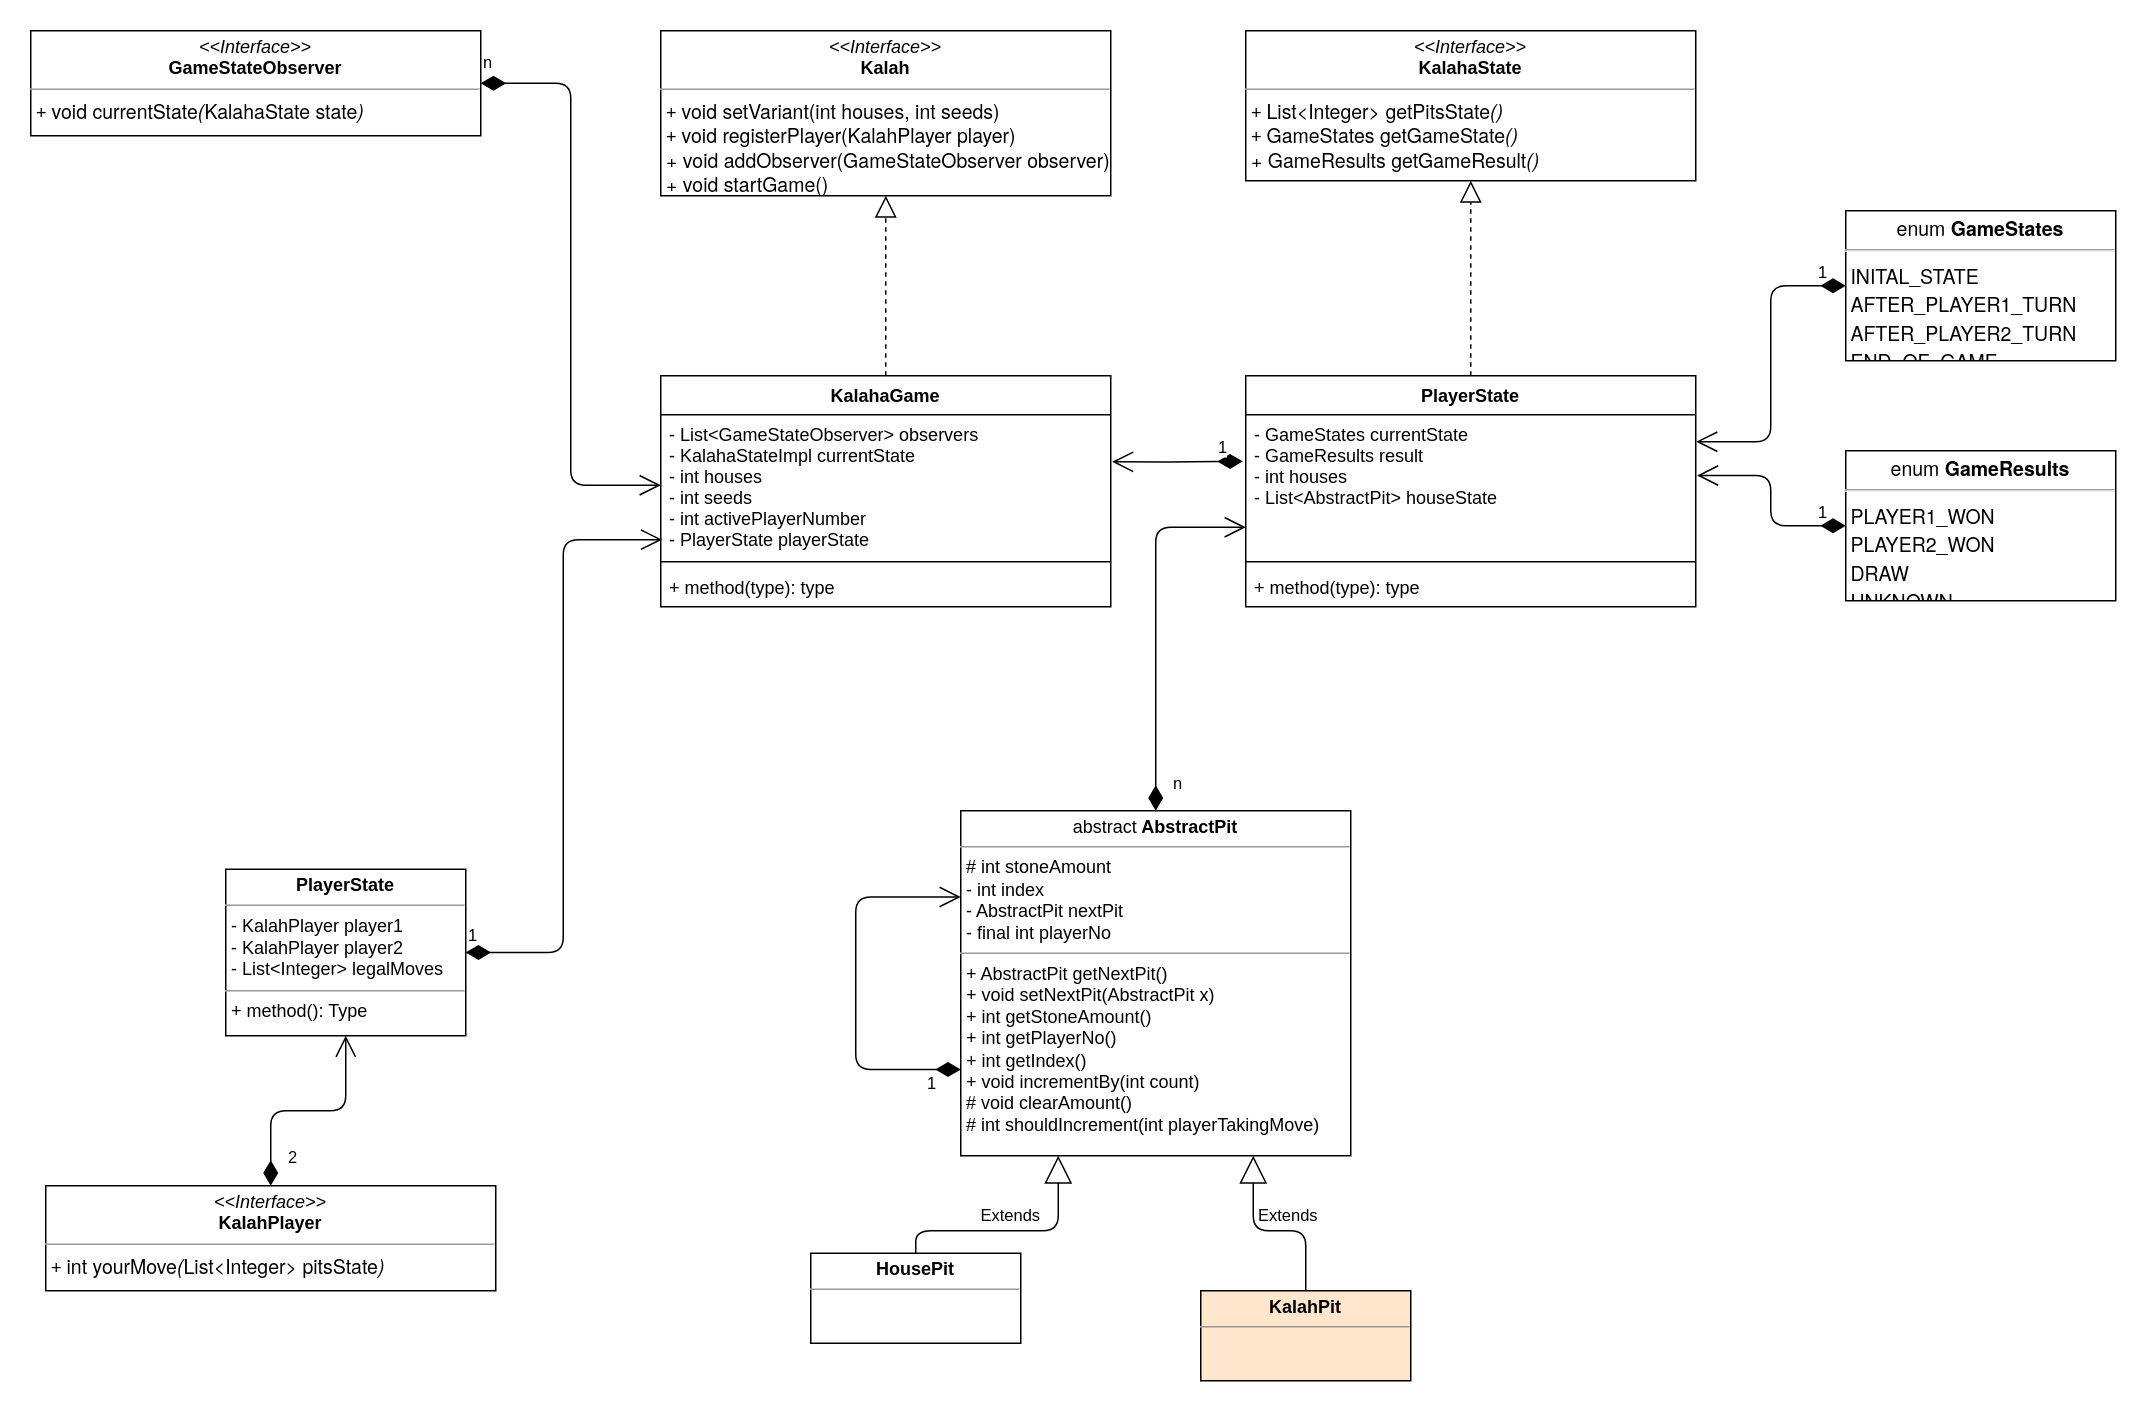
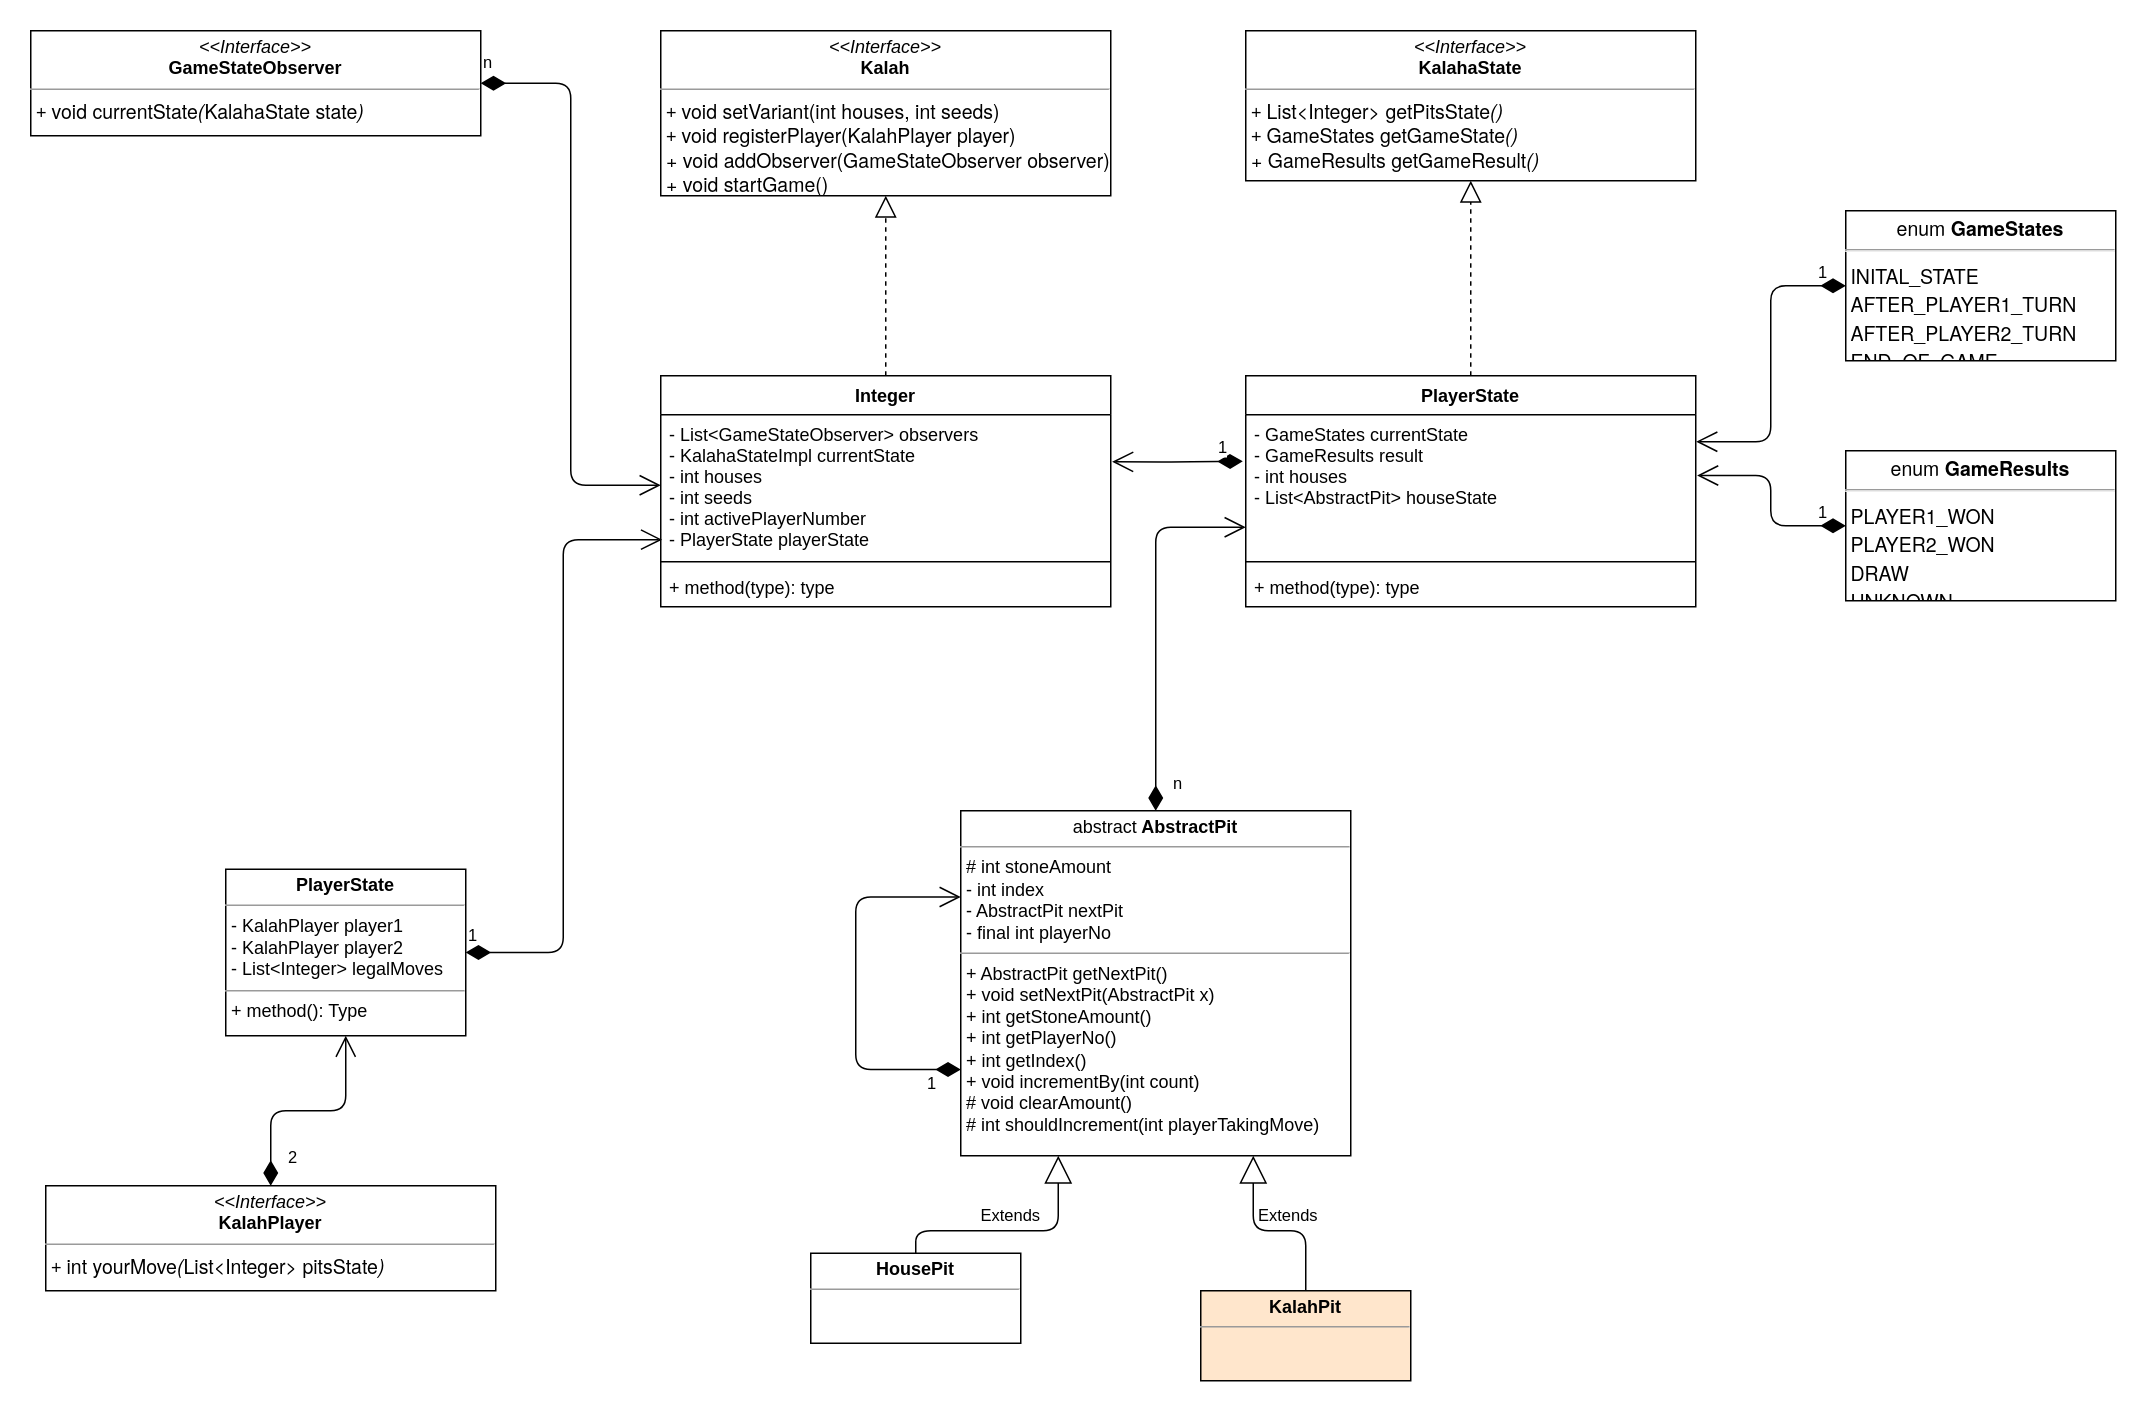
(885, 396) -> (885, 396)
